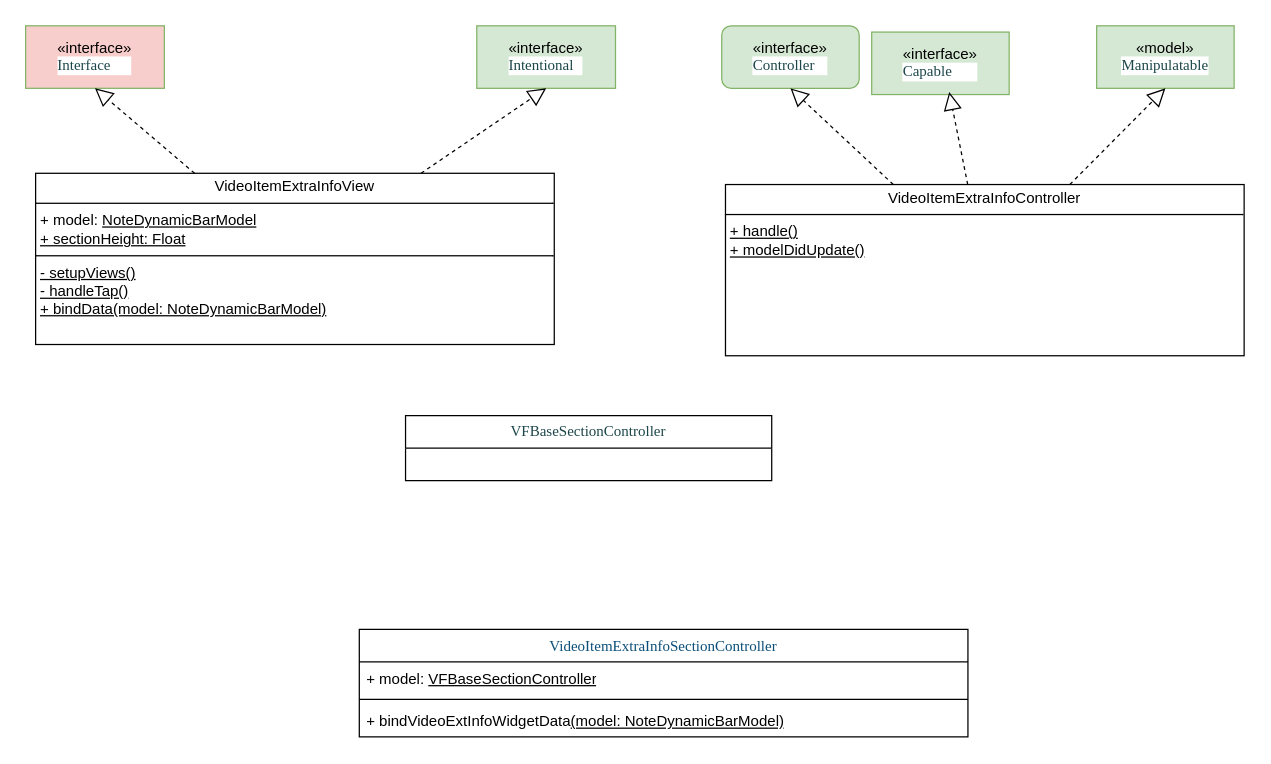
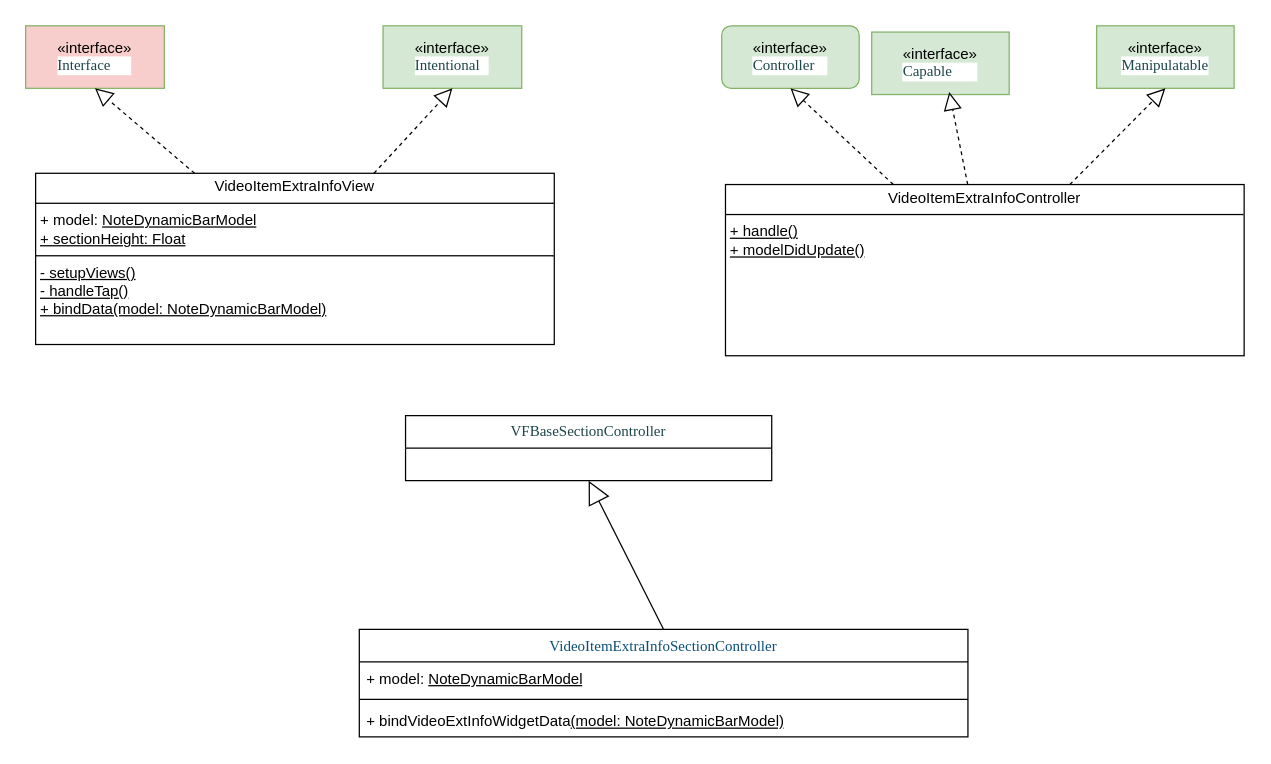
(546, 57) -> (453, 57)
(1166, 57) -> (1166, 57)
none -> (632, 566)
(490, 680) -> (475, 680)
